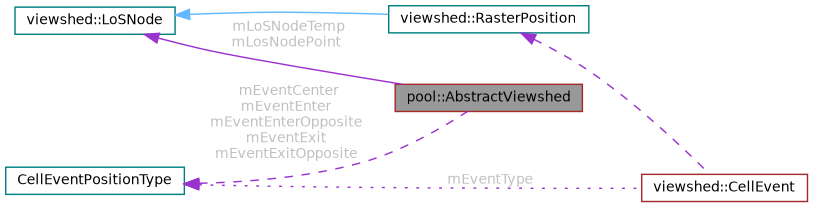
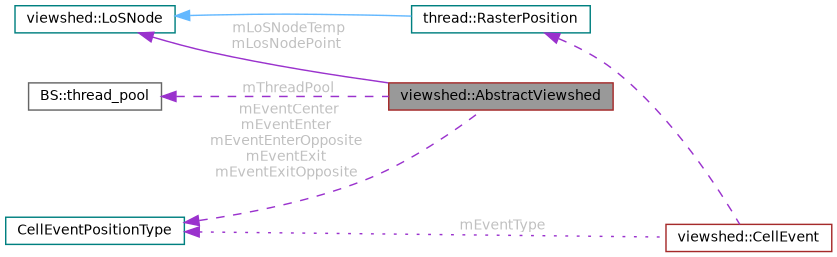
(489, 19) -> (501, 19)
none -> (95, 96)
(489, 98) -> (501, 96)
